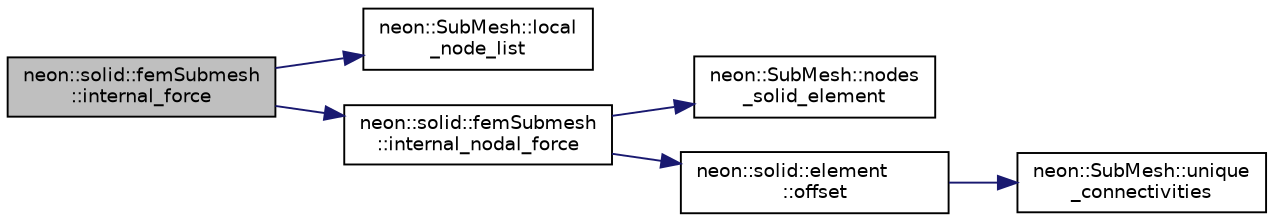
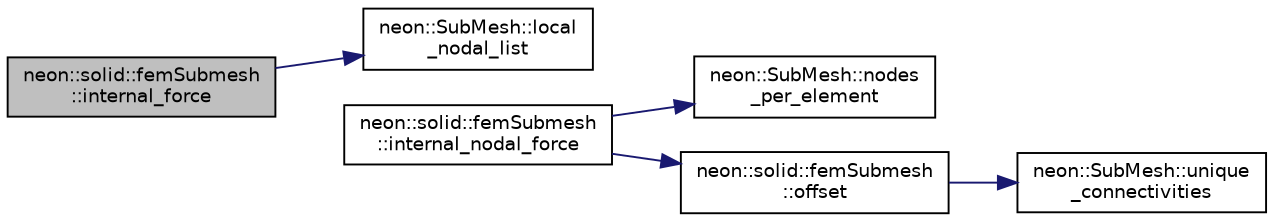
(478, 39) -> (478, 39)
(815, 87) -> (815, 87)
(300, 110) -> none
(815, 183) -> (815, 183)
